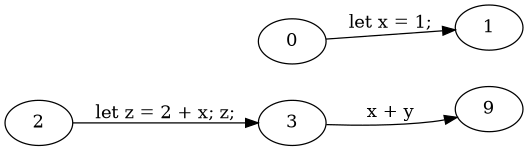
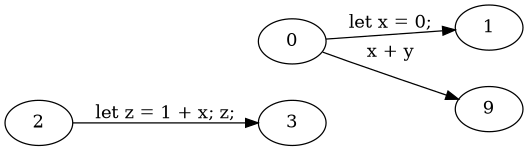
(391, 23) -> (391, 23)
(166, 114) -> (166, 114)
(386, 125) -> (384, 74)
